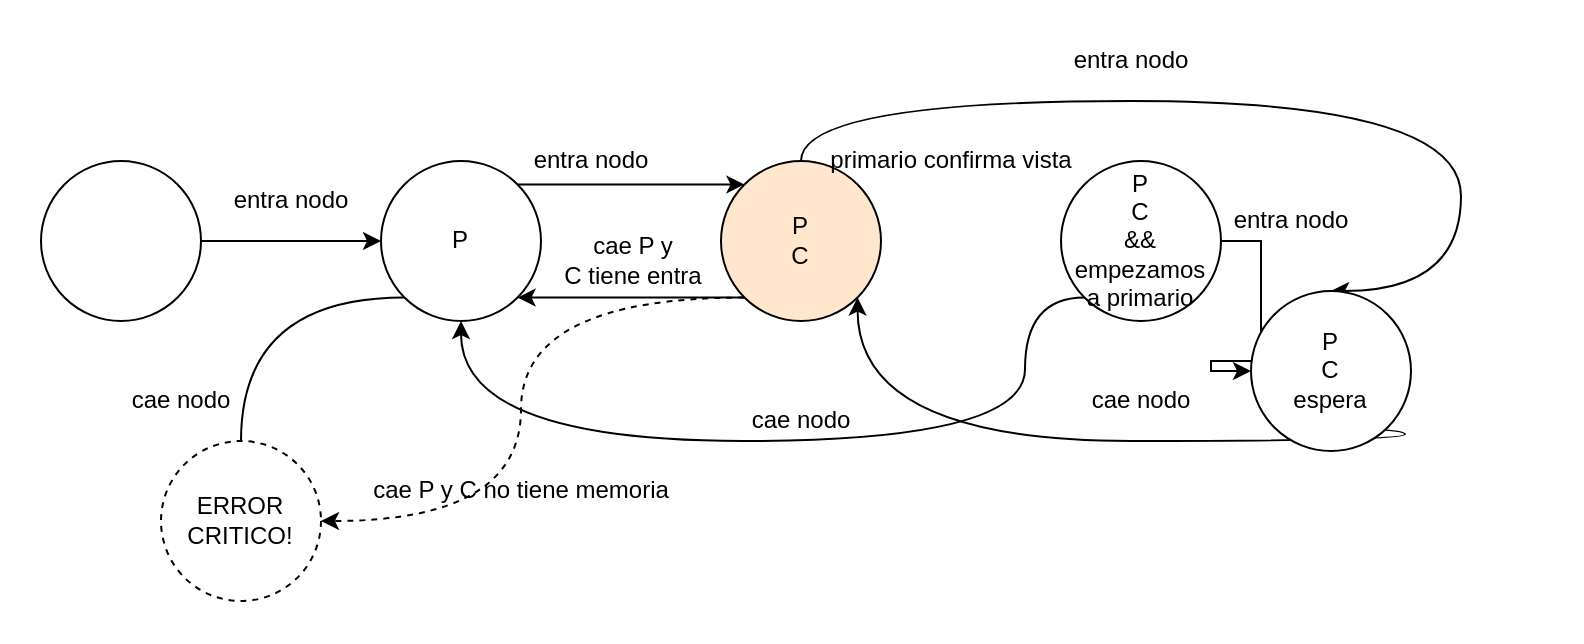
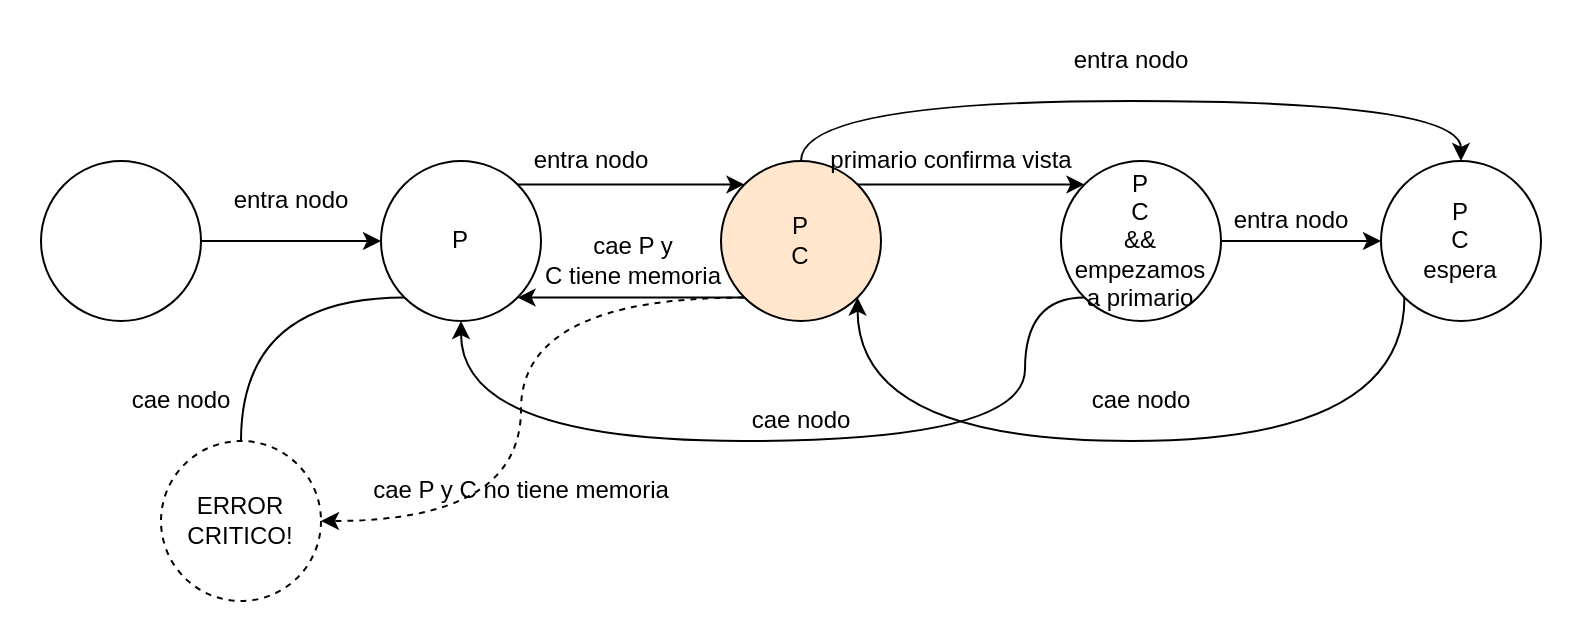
none -> (965, 184)
(634, 261) -> (634, 261)
(1331, 371) -> (1461, 241)
